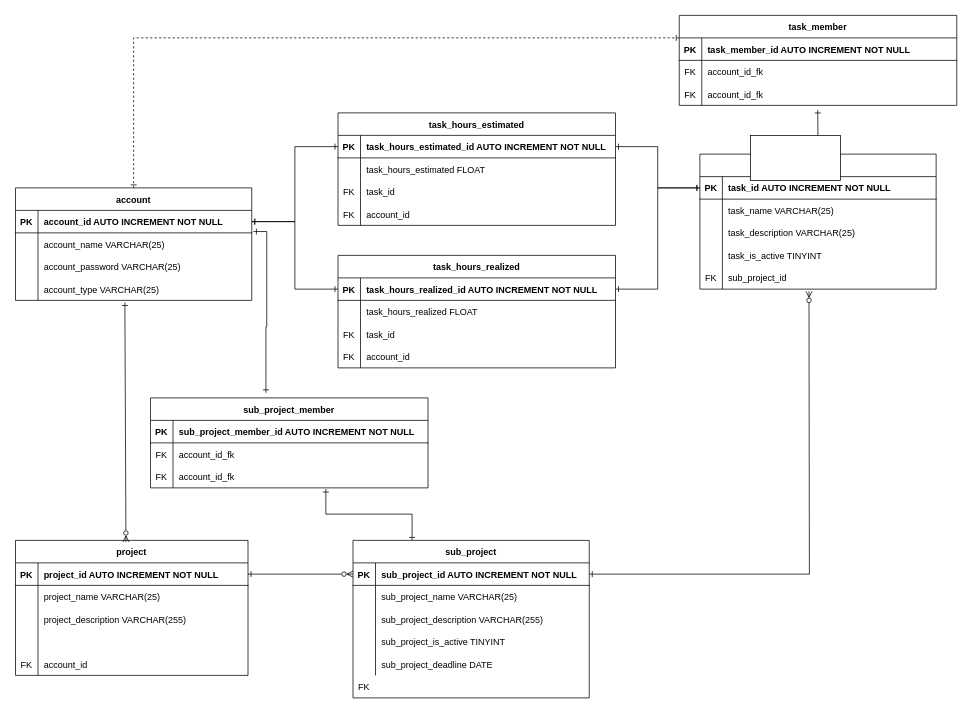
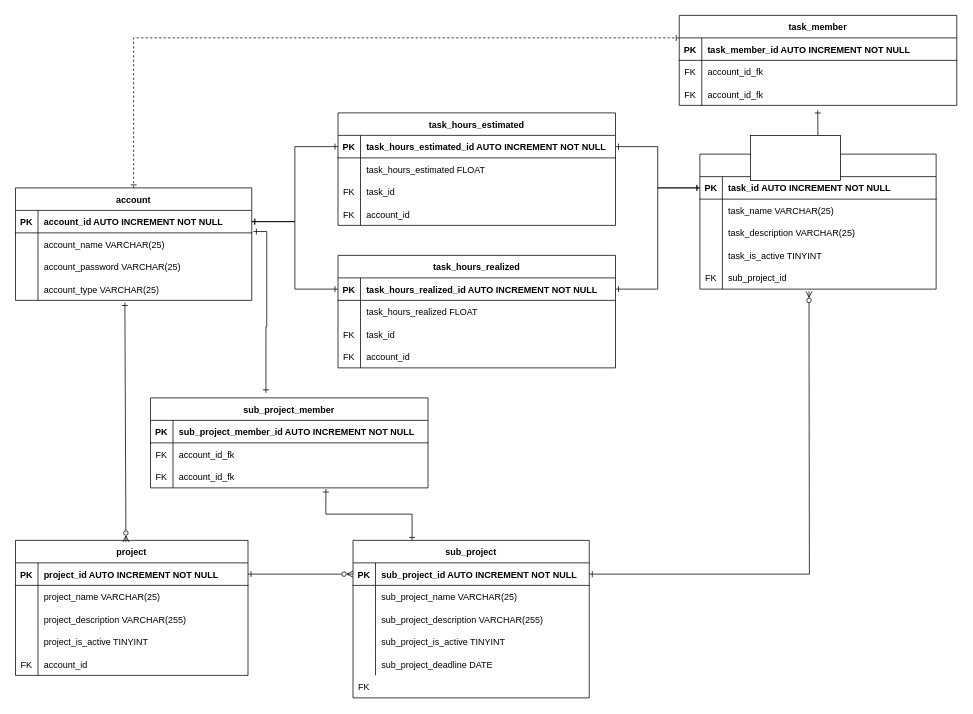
none -> (143, 642)
